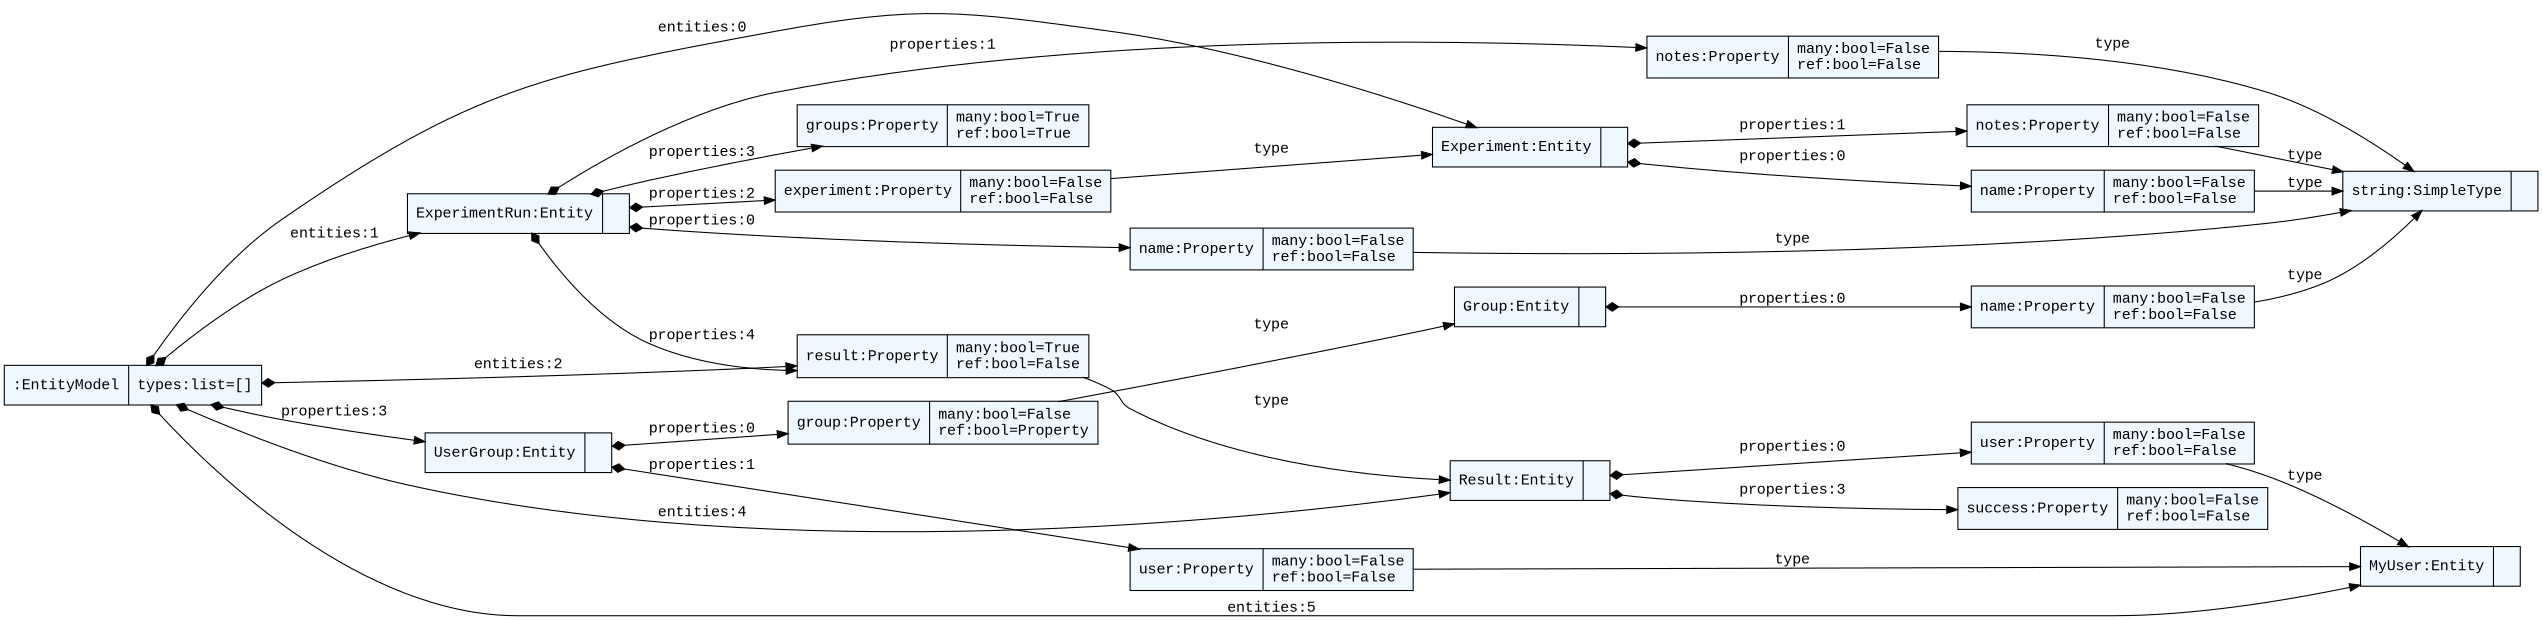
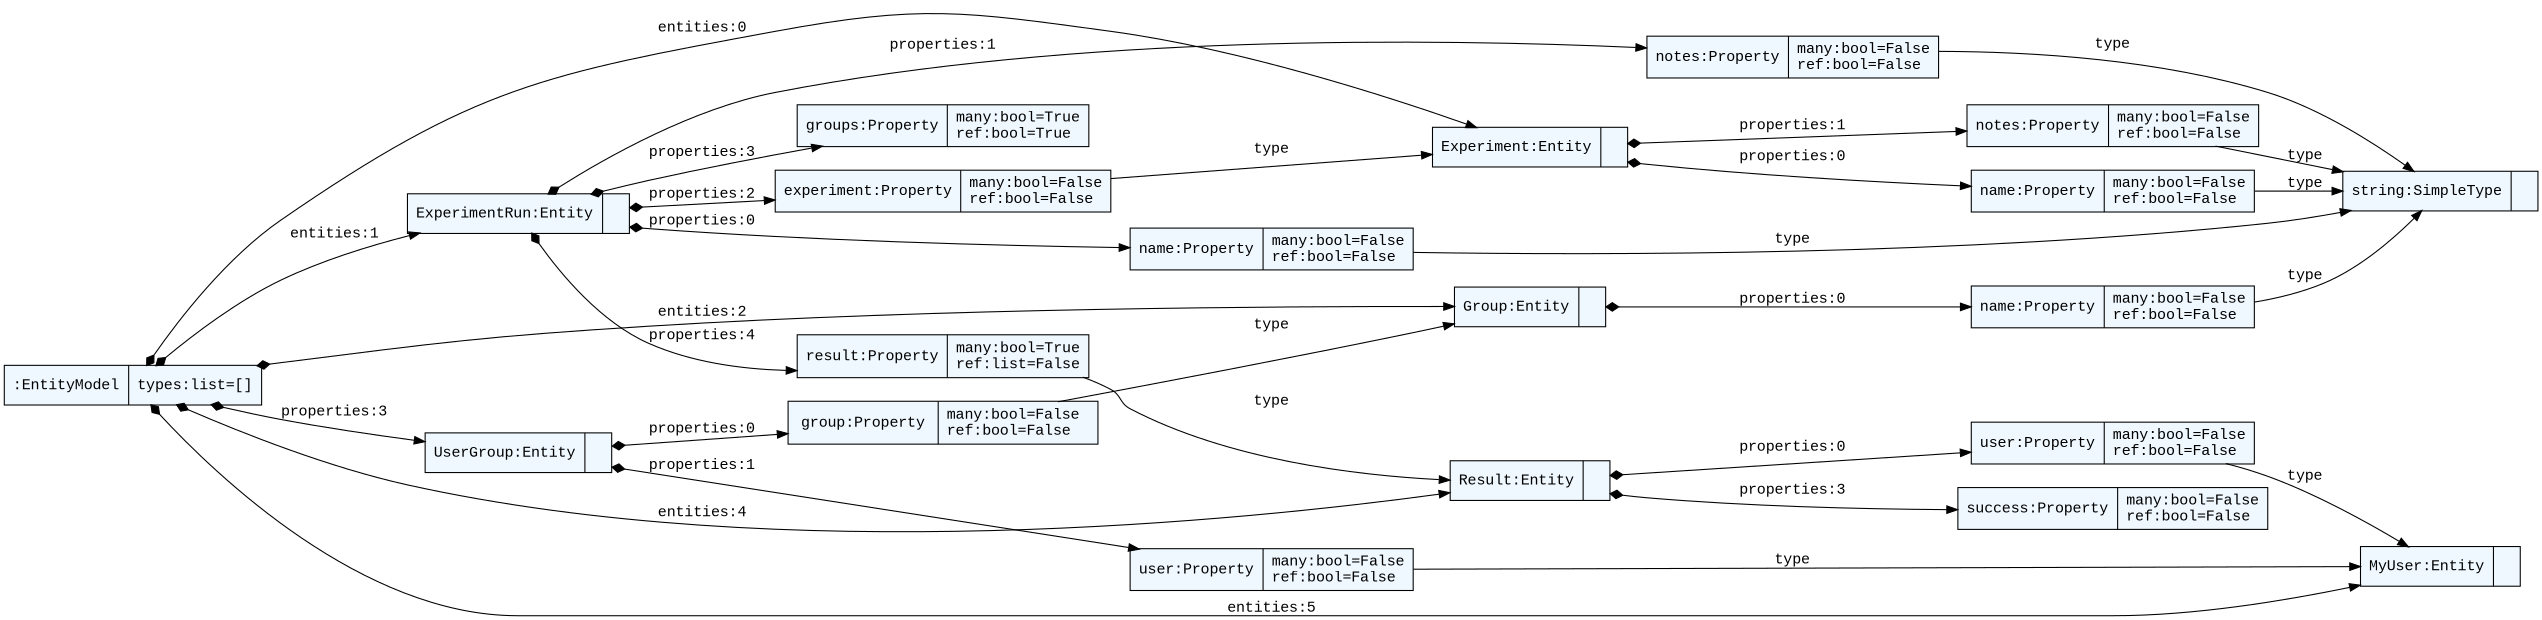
(1018, 364) -> (1018, 364)
(530, 376) -> (856, 316)
(1014, 430) -> (1009, 430)
